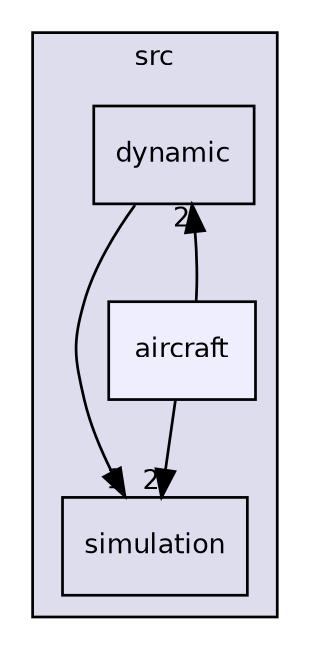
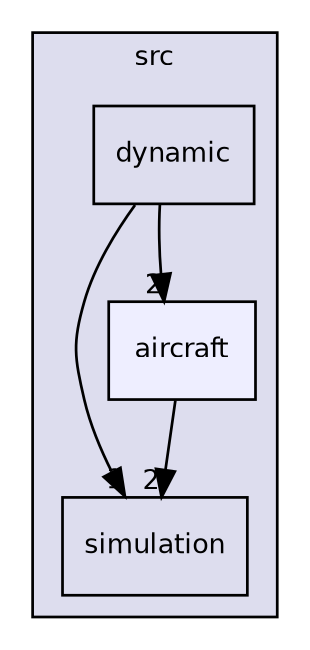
(197, 267) -> (159, 239)
